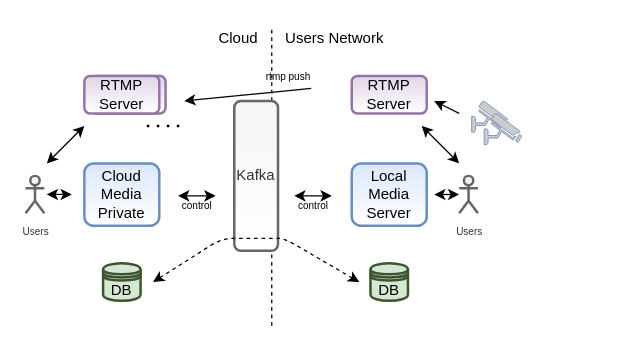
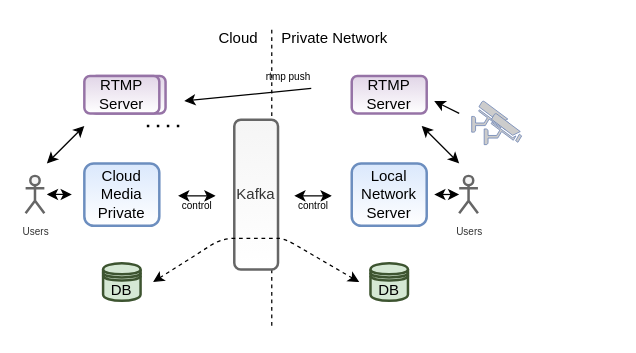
(335, 38) -> (335, 38)
(256, 176) -> (256, 194)
(389, 194) -> (389, 194)
